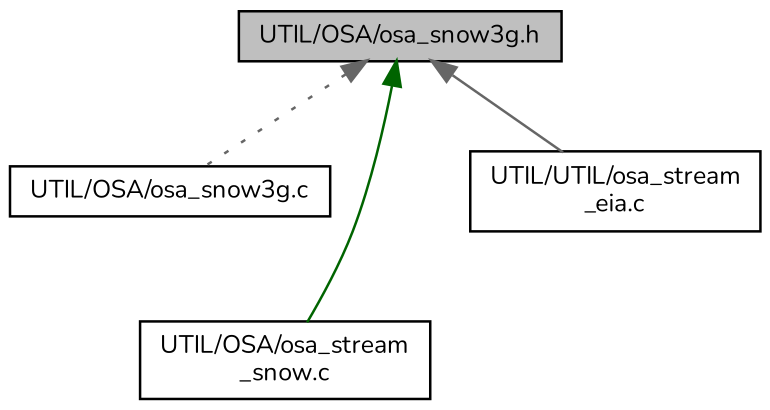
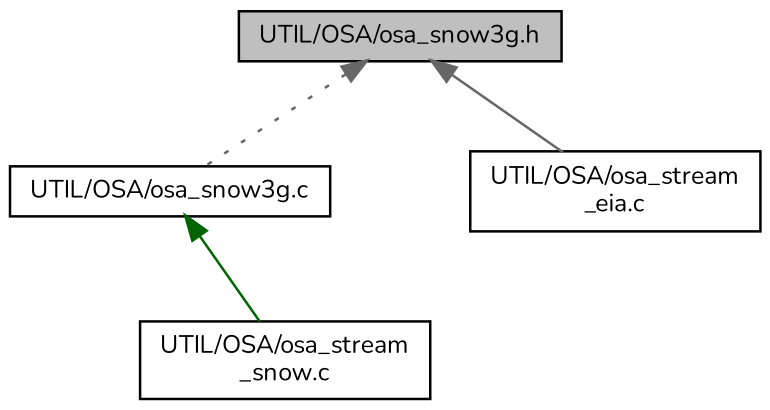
(615, 191) -> (615, 191)
(361, 208) -> (230, 279)
